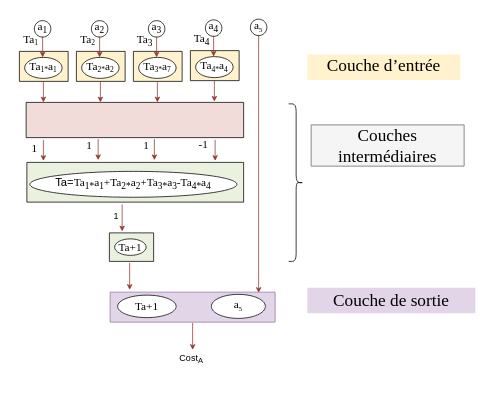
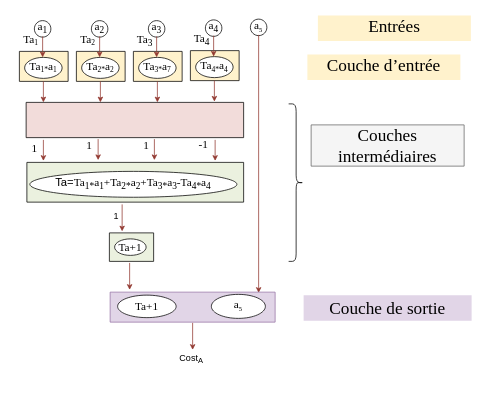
none -> (394, 28)
(391, 300) -> (387, 308)
